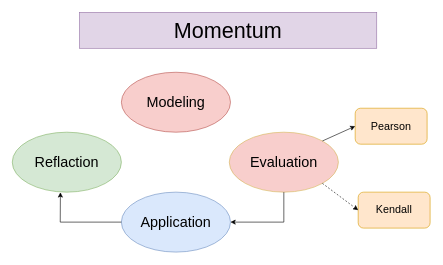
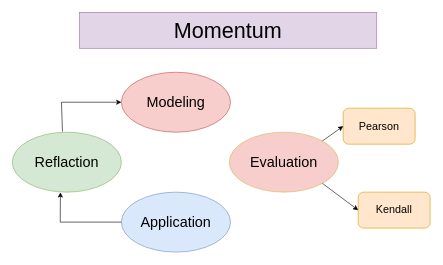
none -> (62, 106)
(392, 126) -> (380, 126)
(339, 196) -> (339, 196)
(284, 222) -> none
